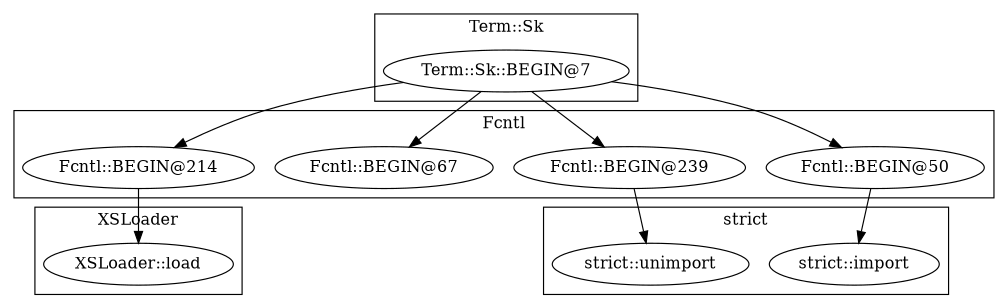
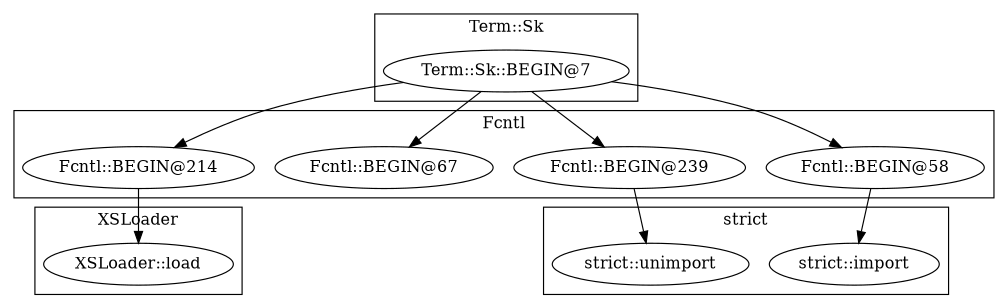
(875, 168) -> (875, 168)
